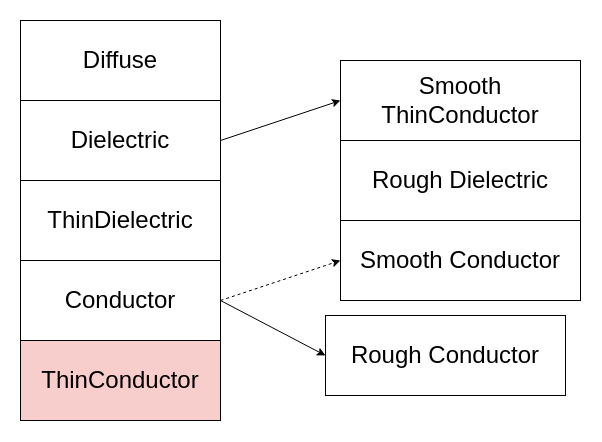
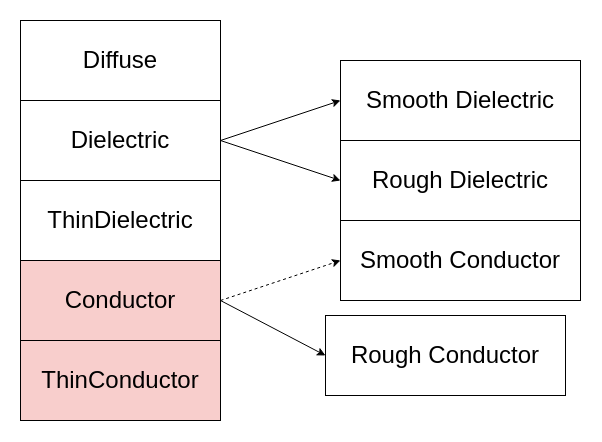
(461, 101) -> (461, 101)
none -> (277, 159)
(121, 301) -> (121, 301)
